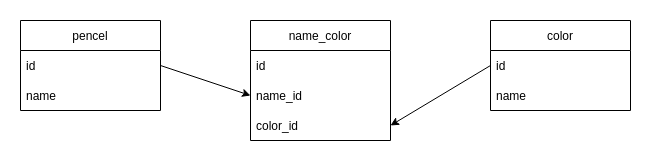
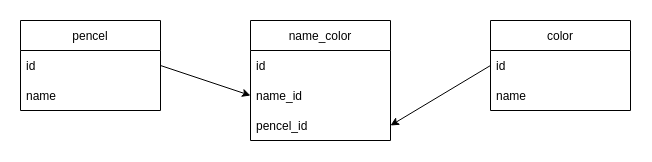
(280, 126) -> (283, 126)
